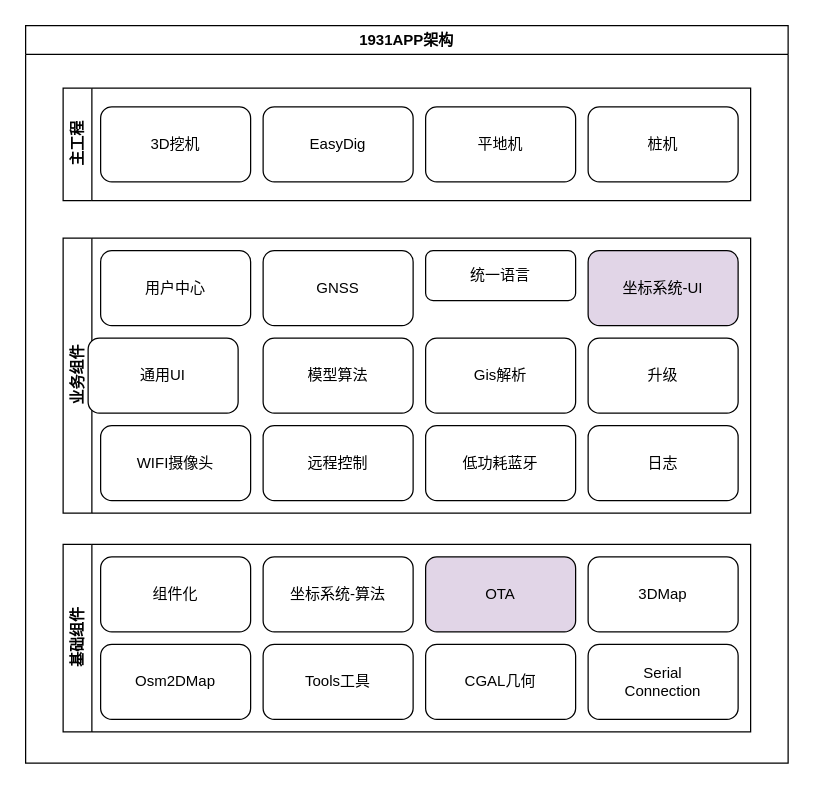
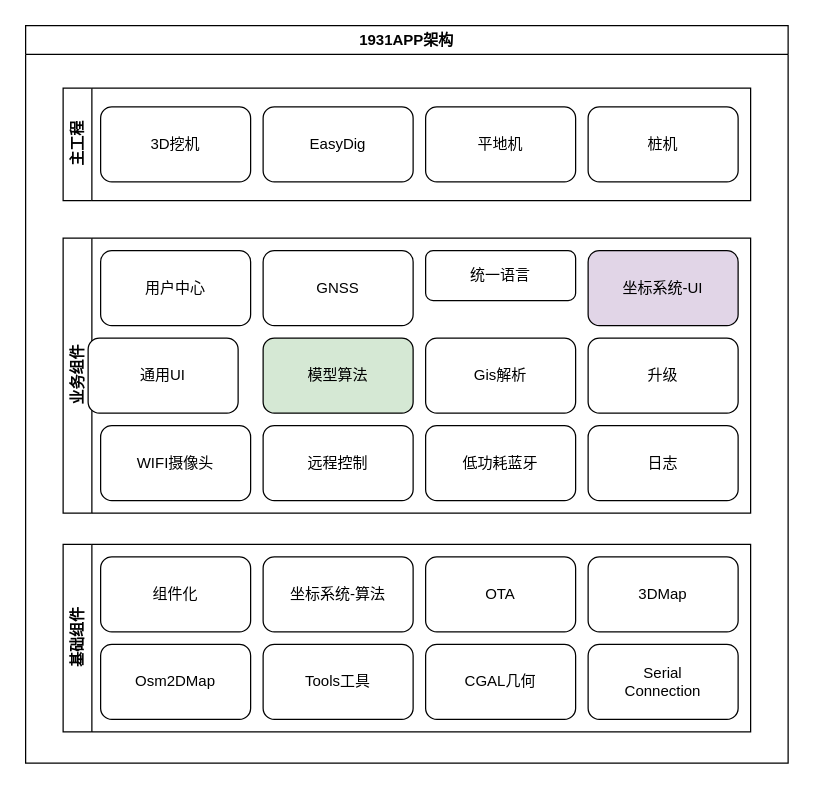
(338, 376) -> (338, 376)
(501, 594) -> (501, 594)
